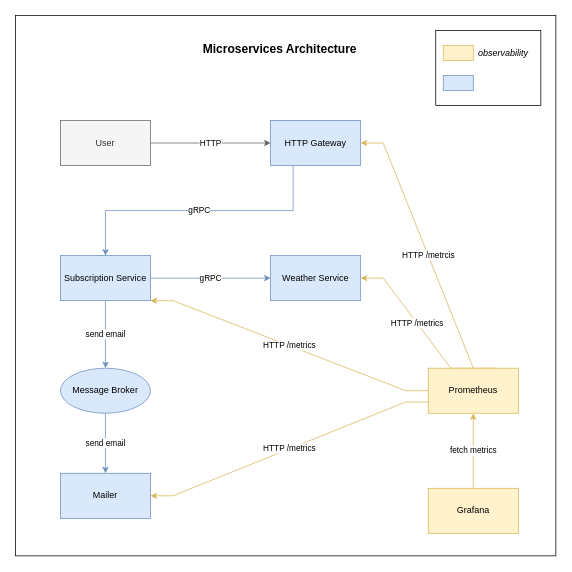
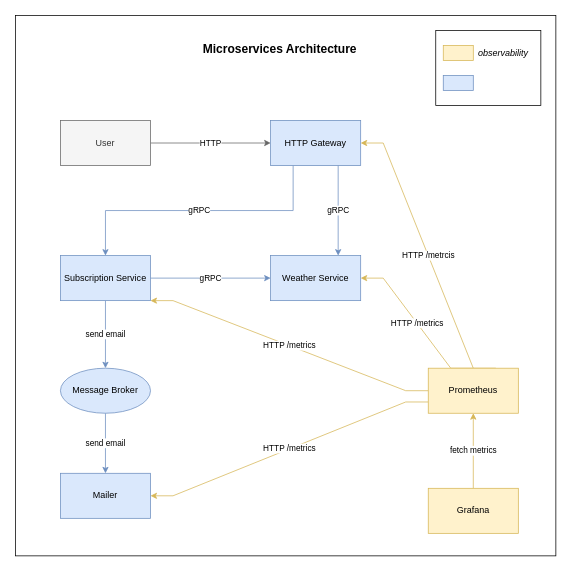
none -> (338, 209)
